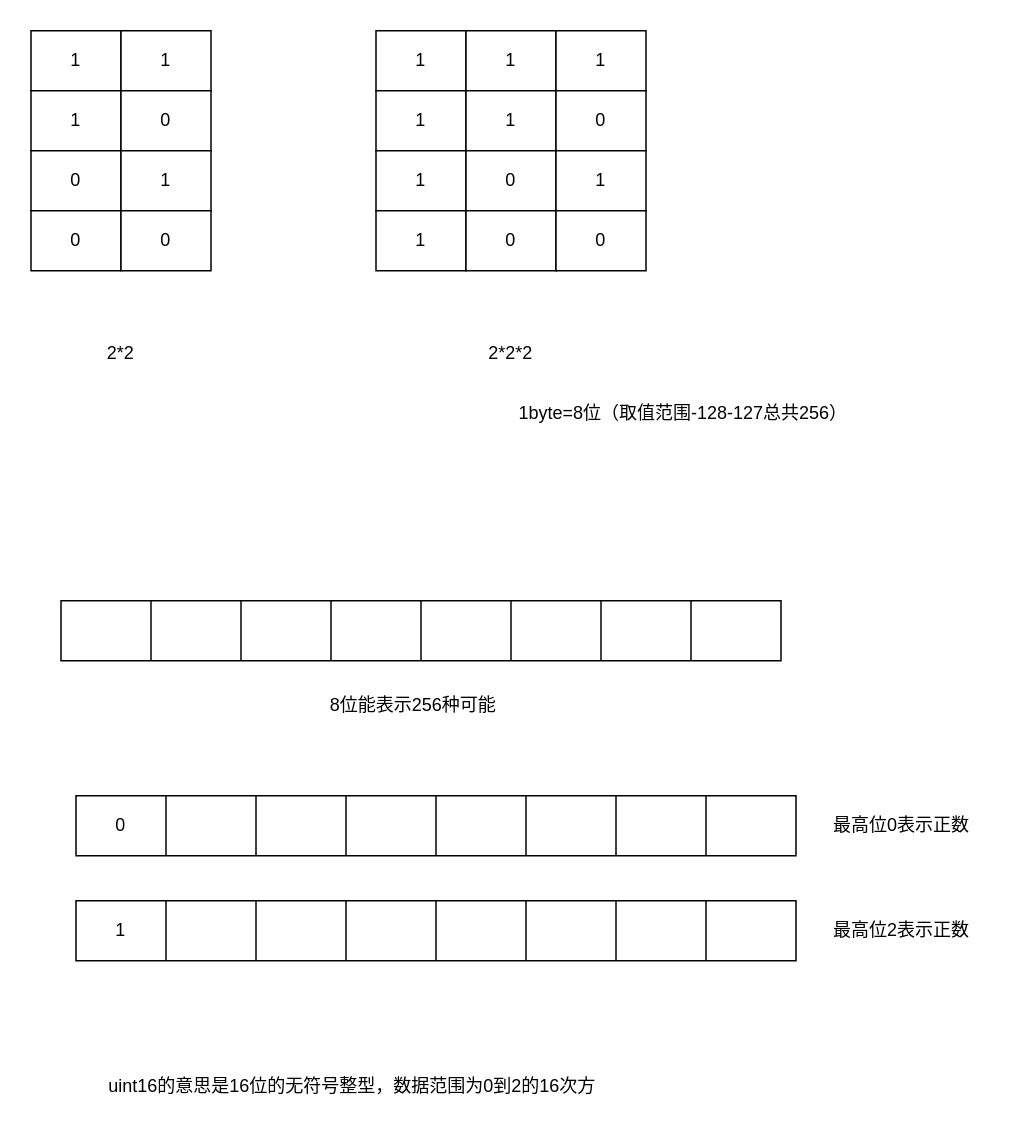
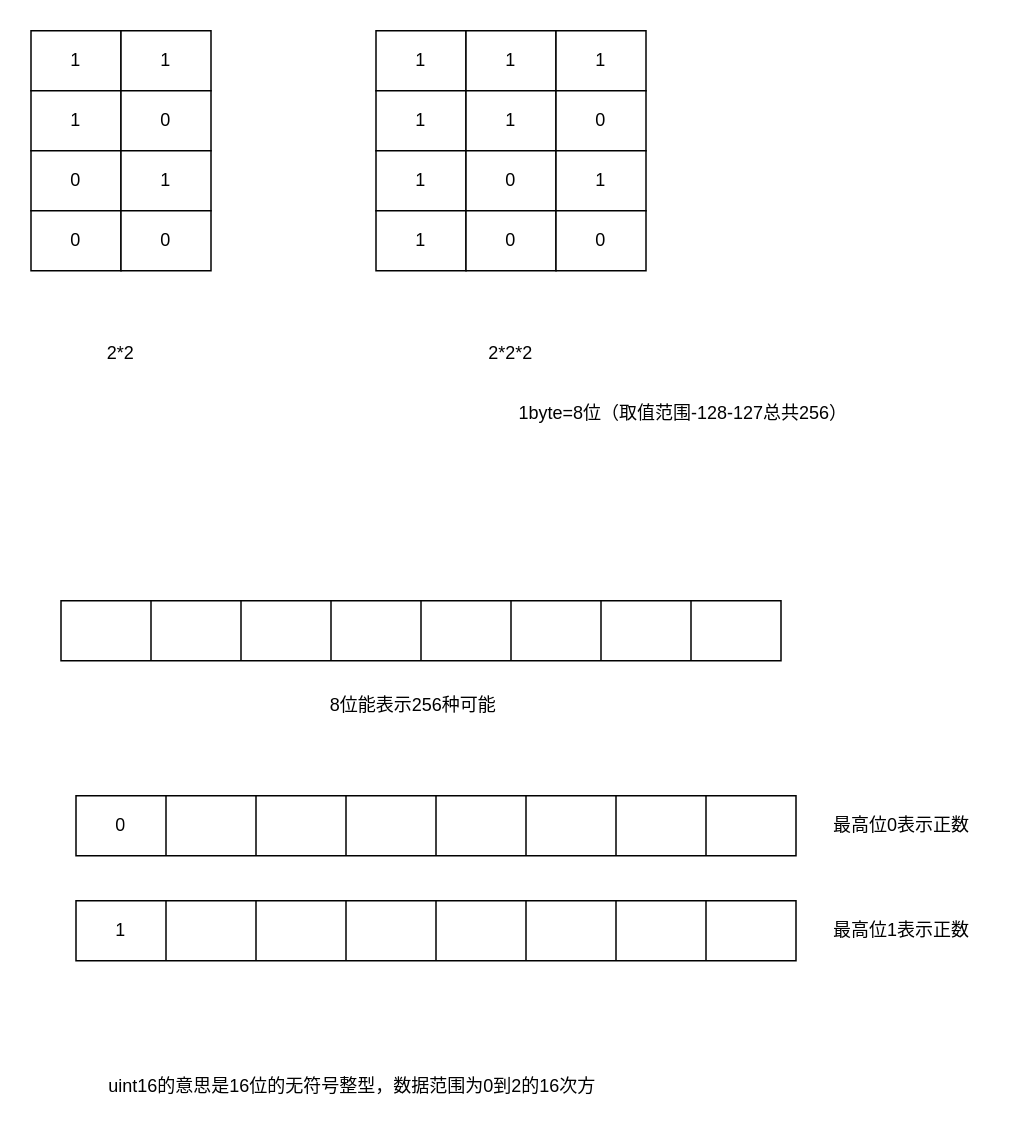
(902, 931) -> (902, 931)
